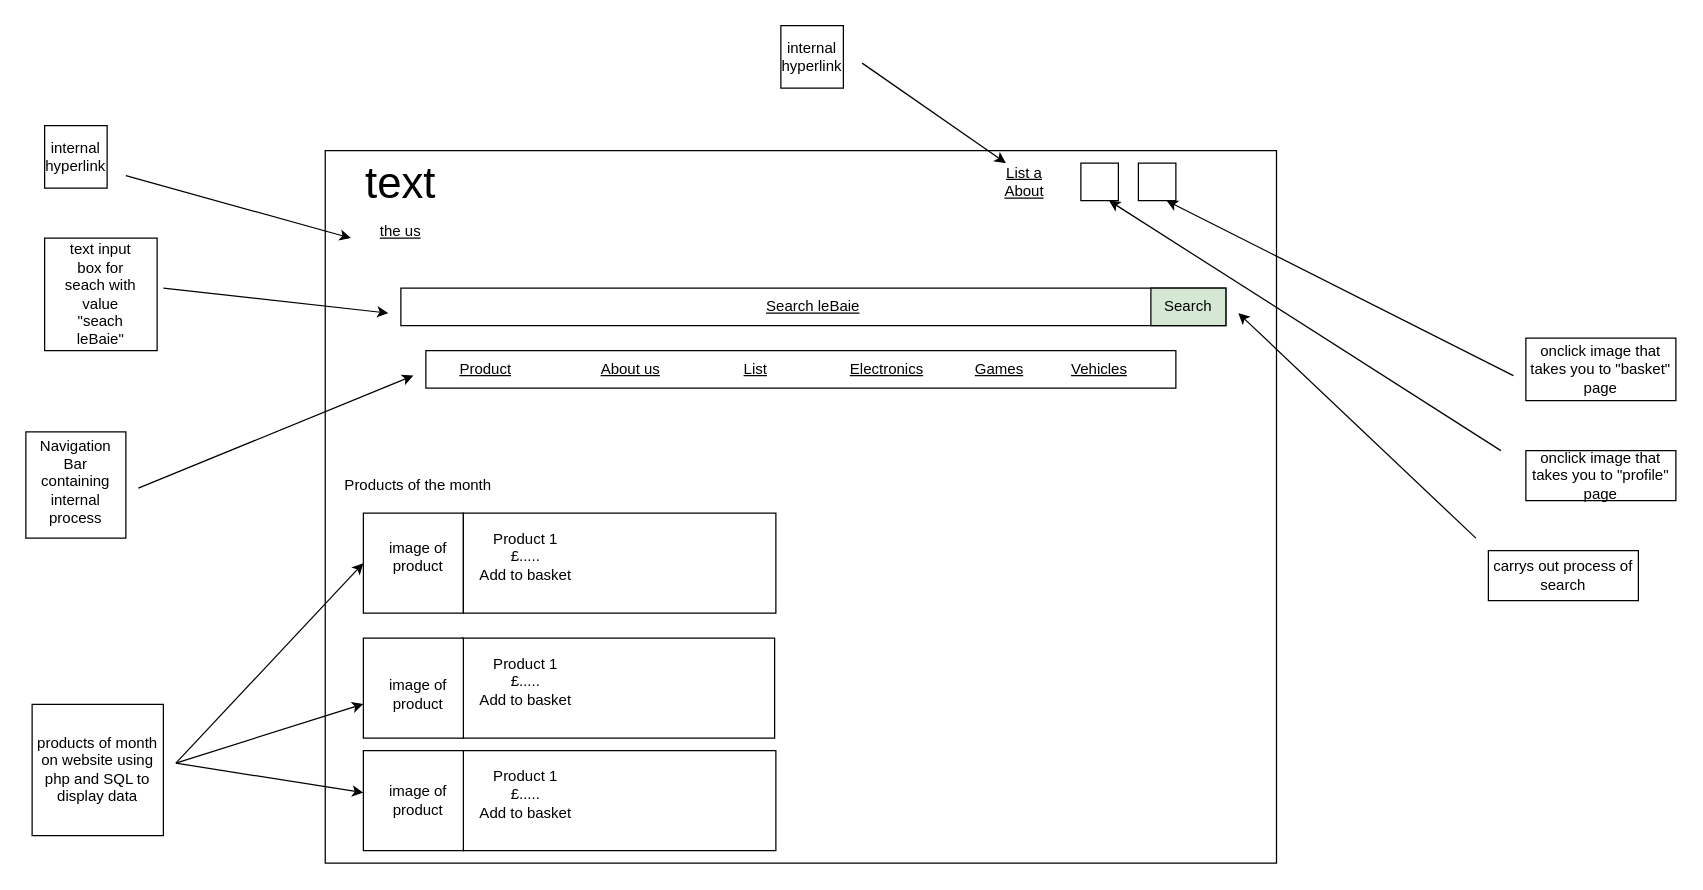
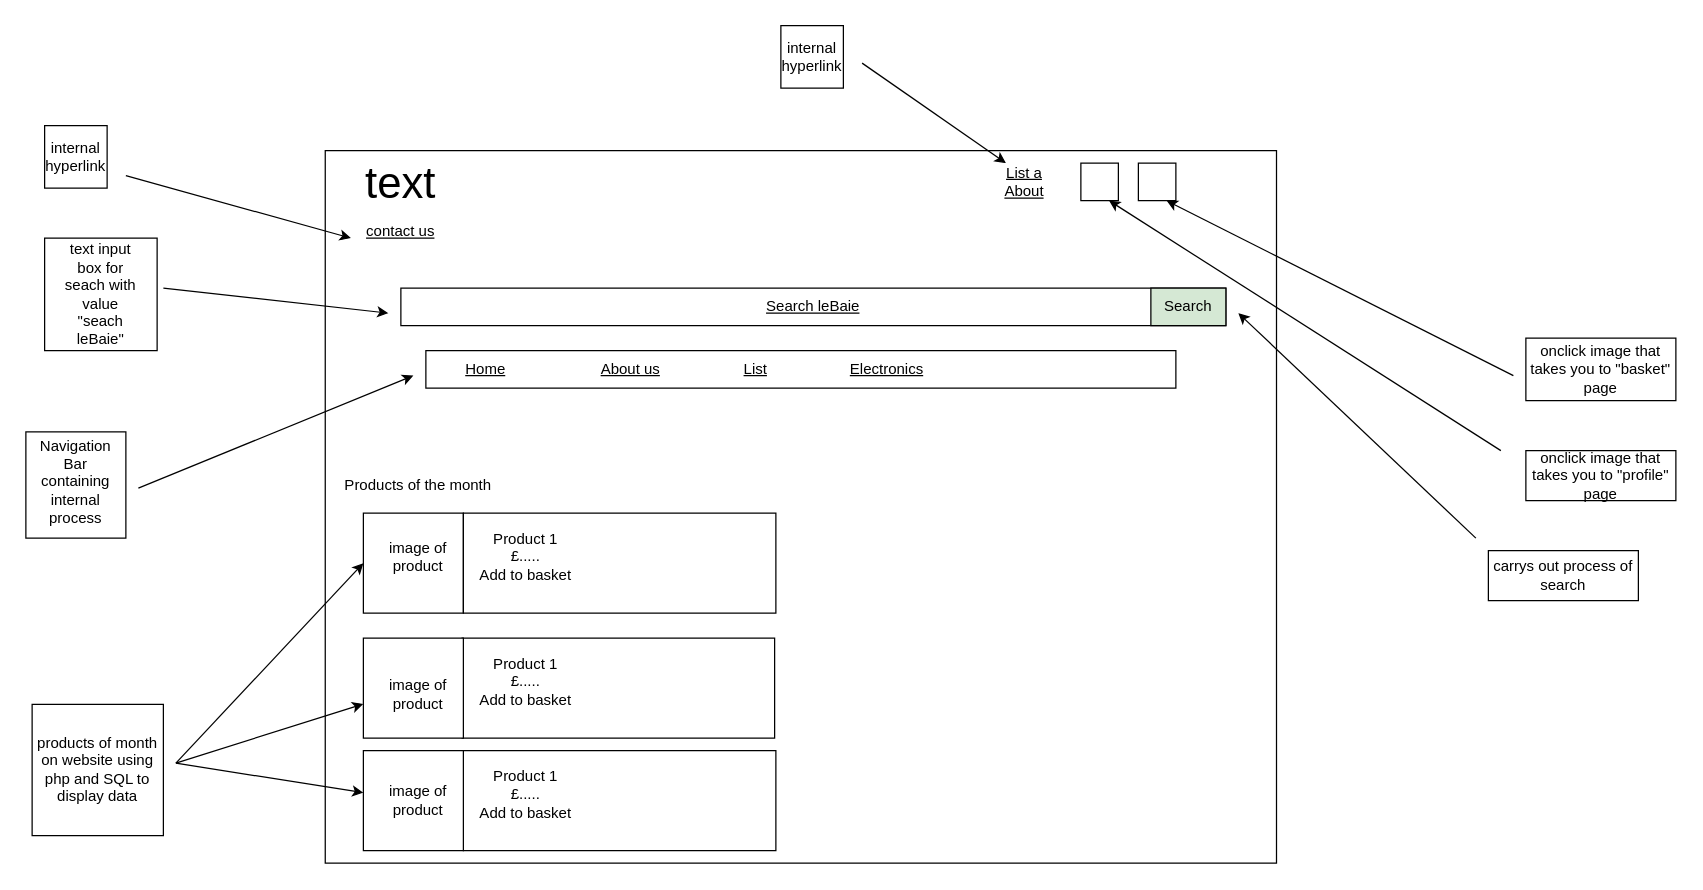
(401, 232) -> (401, 232)
(486, 369) -> (486, 369)
(999, 369) -> none
(1099, 369) -> none
